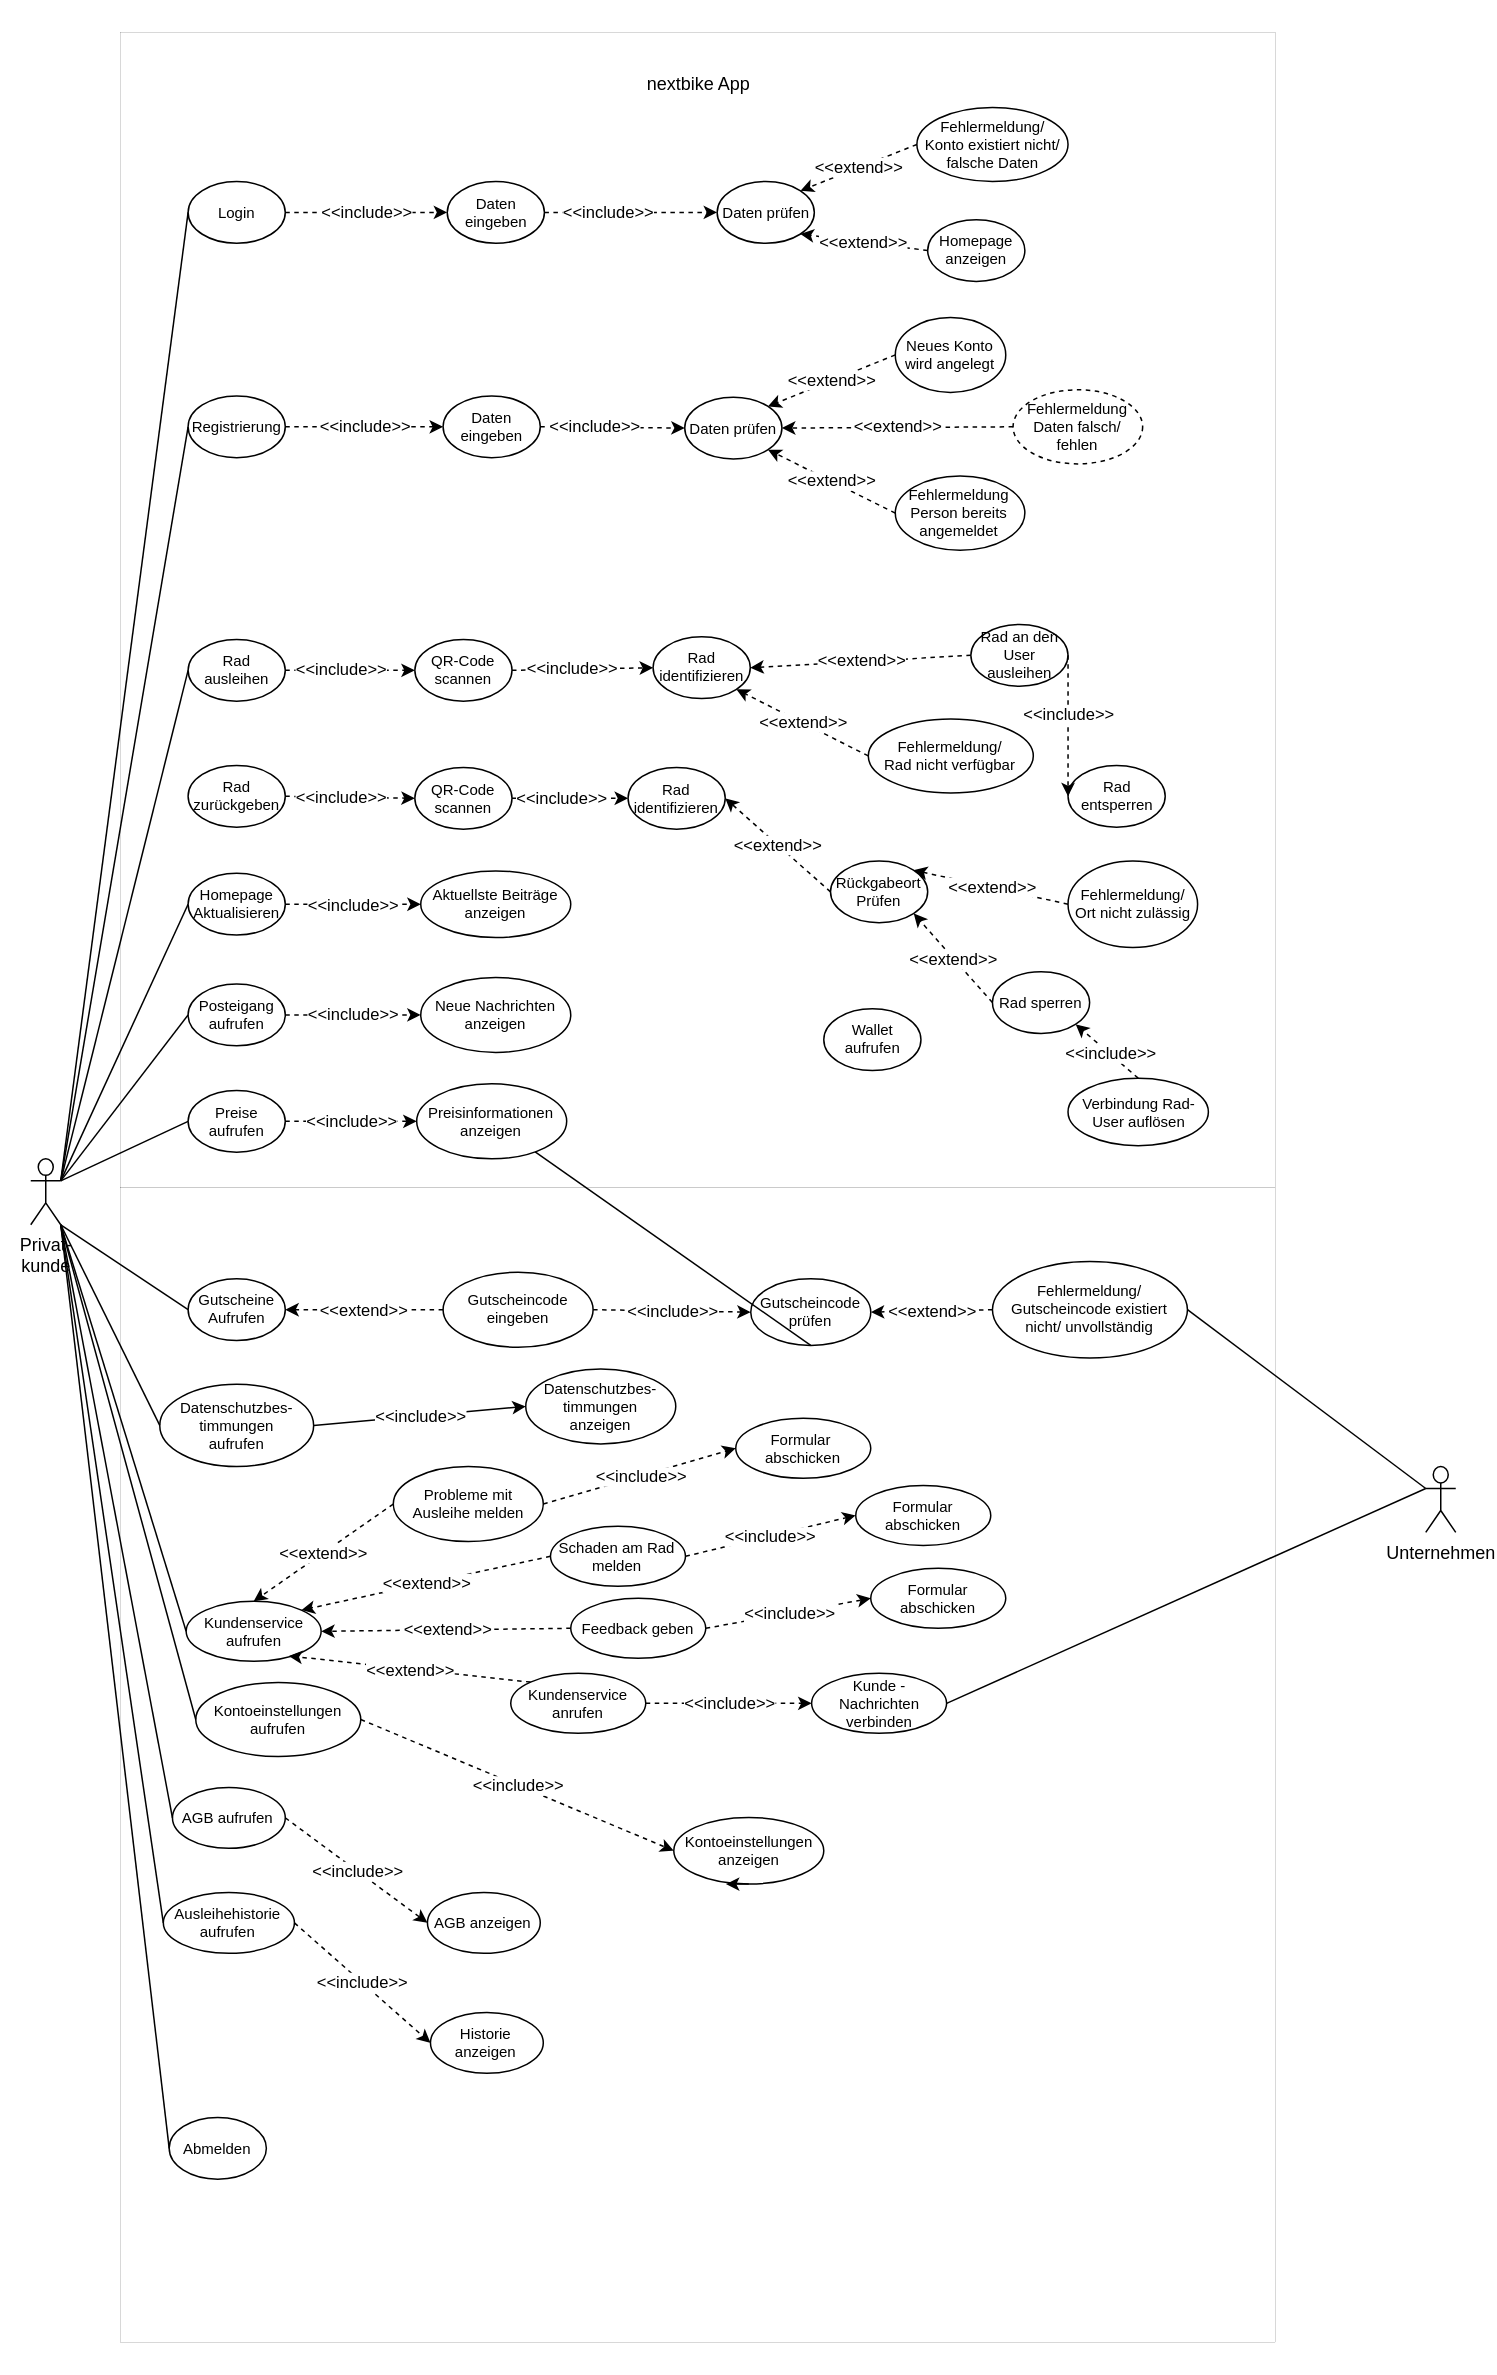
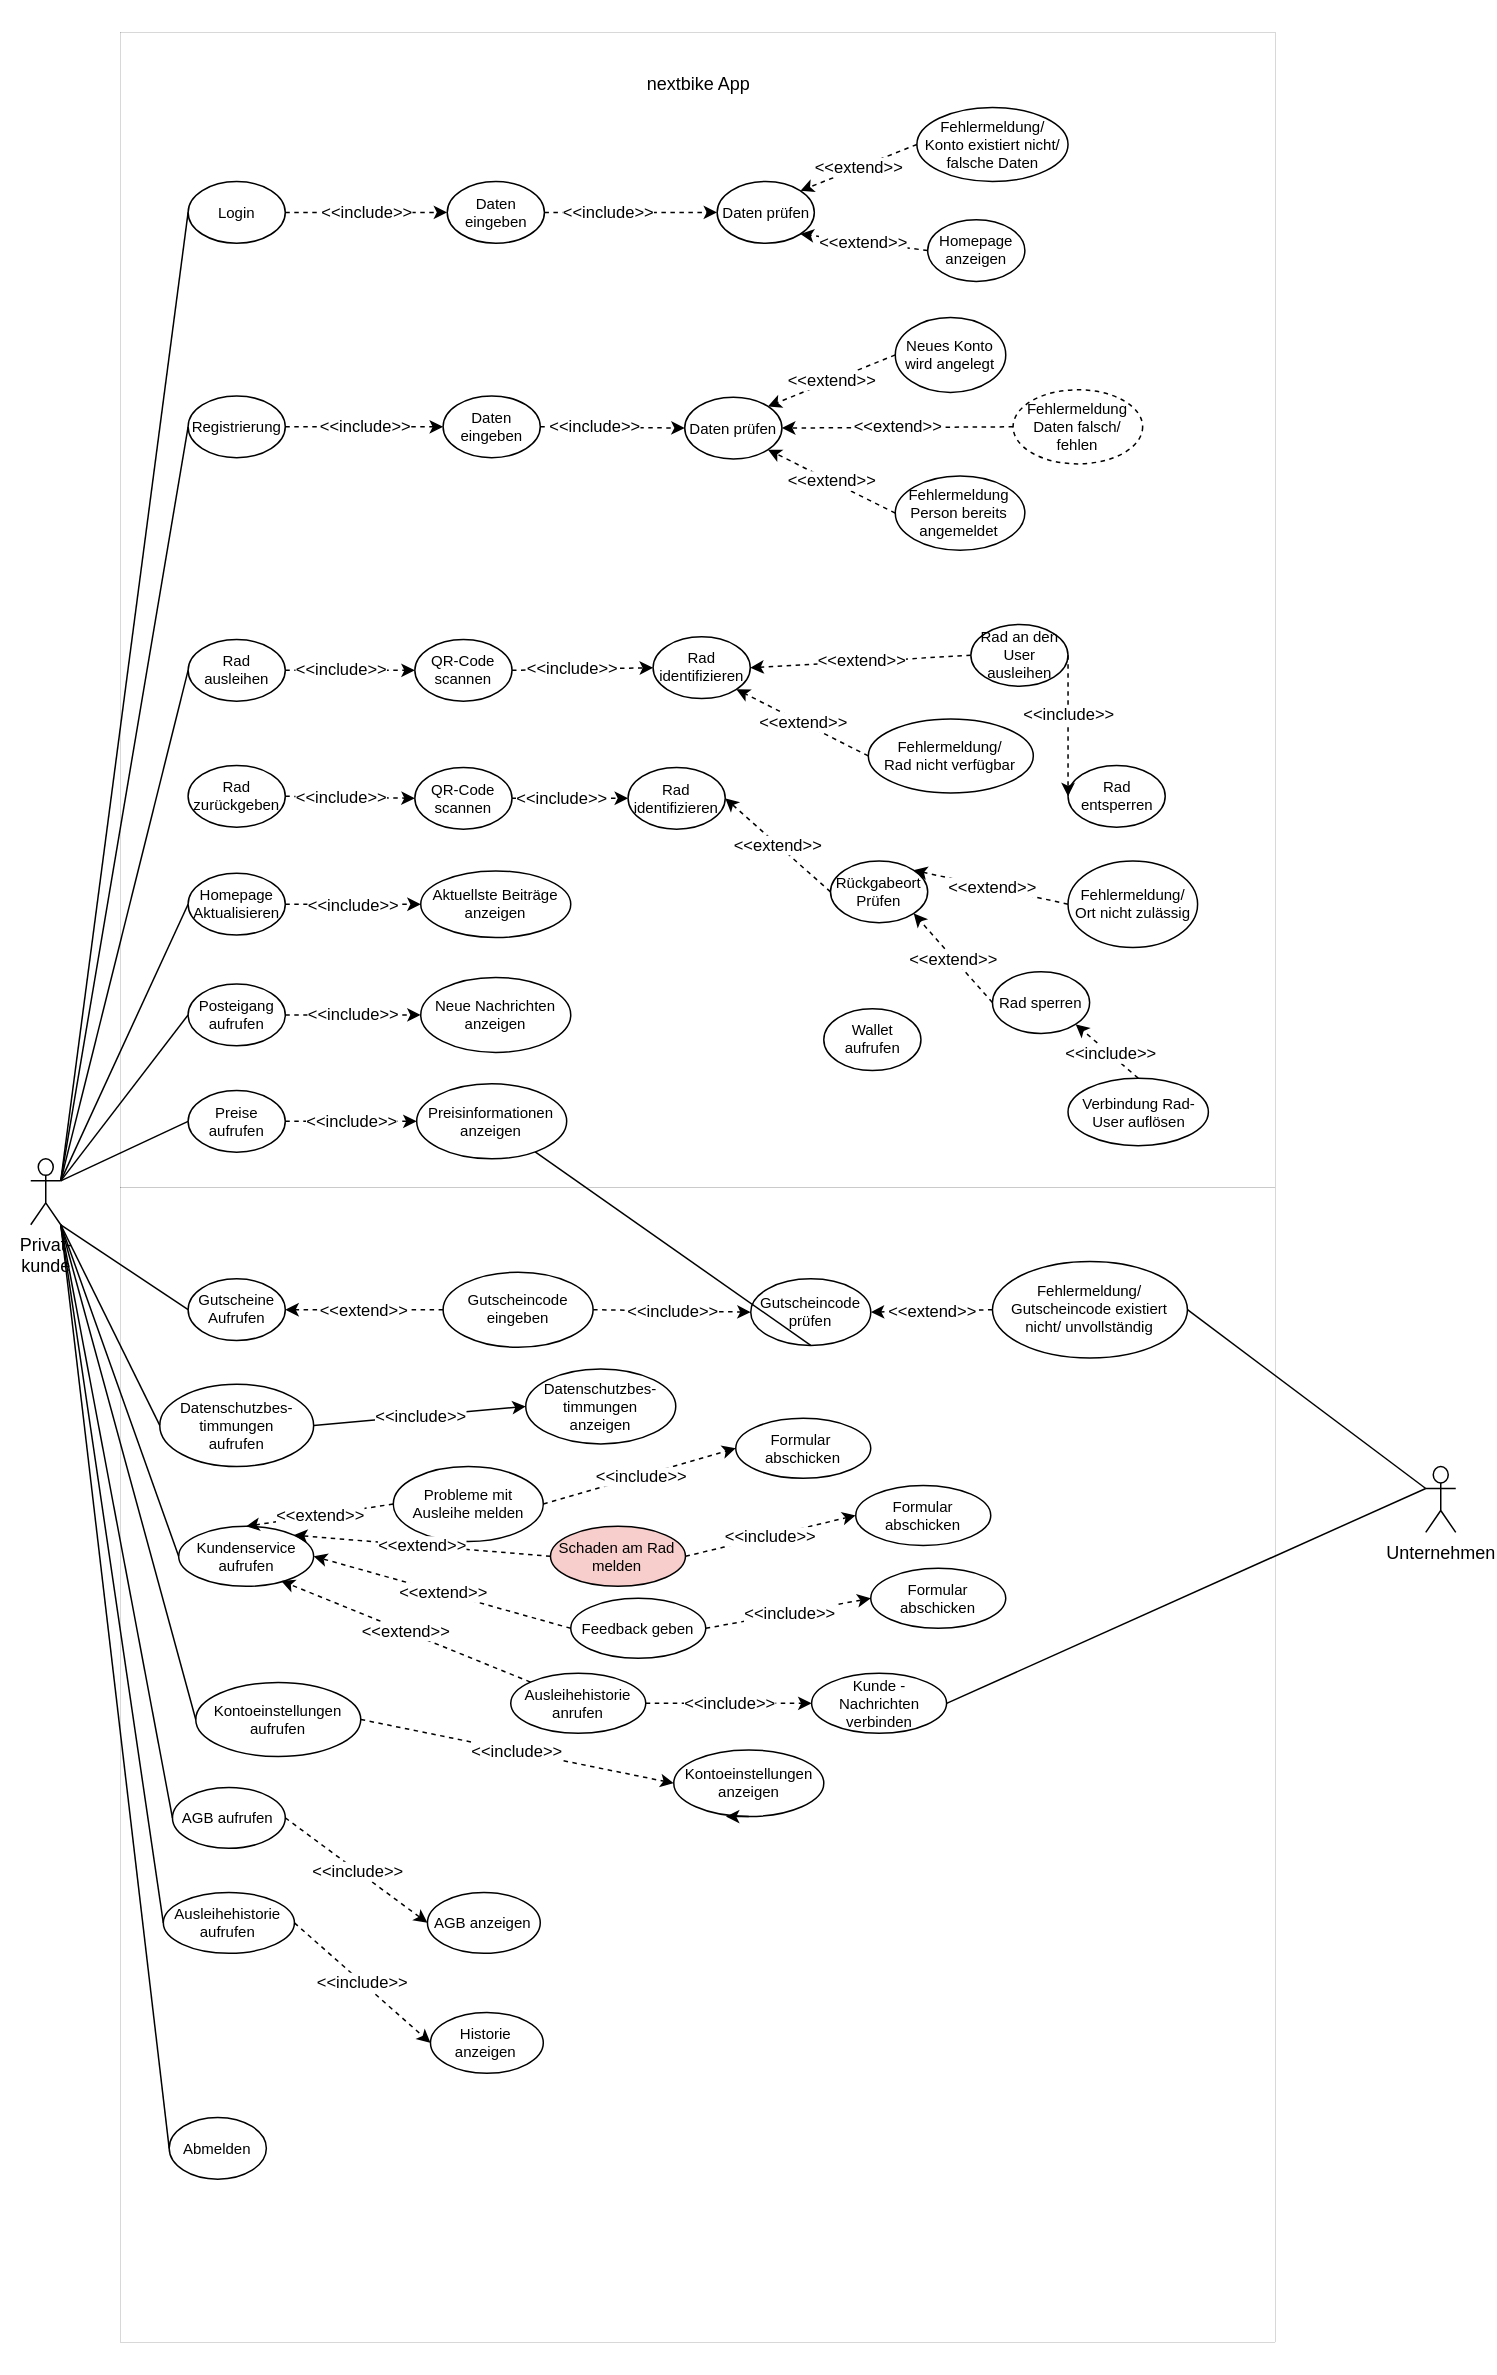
(618, 1556) -> (618, 1556)
(254, 1631) -> (246, 1556)
(578, 1703) -> (578, 1703)
(749, 1850) -> (749, 1783)
